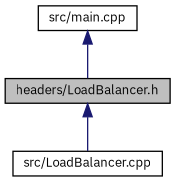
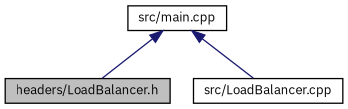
(88, 134) -> (228, 58)
